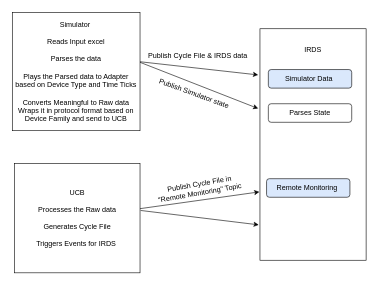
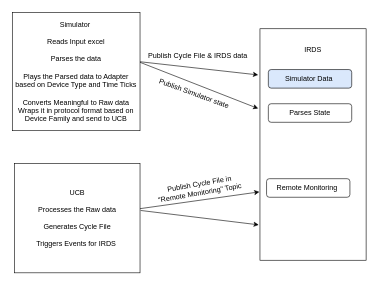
(308, 188) -> (308, 188)
